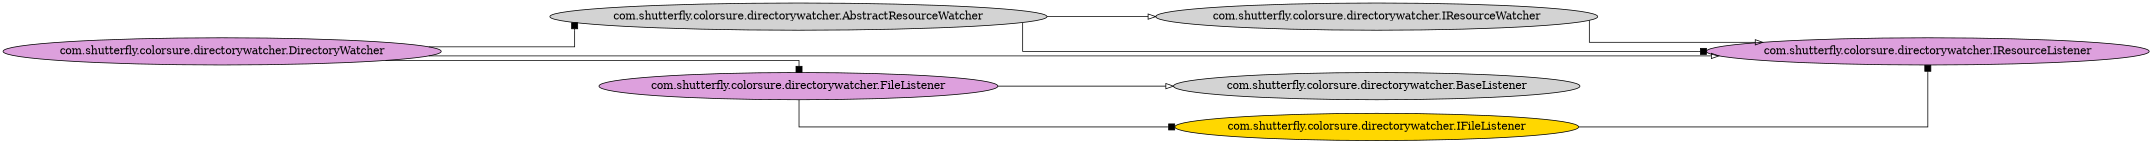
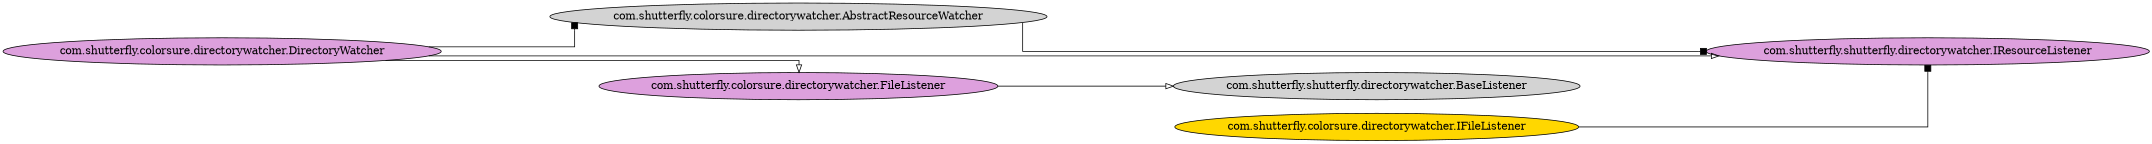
(1377, 17) -> none
(1928, 51) -> (1928, 51)
(594, 60) -> (594, 60)
(1377, 86) -> (1377, 86)
(970, 127) -> none
